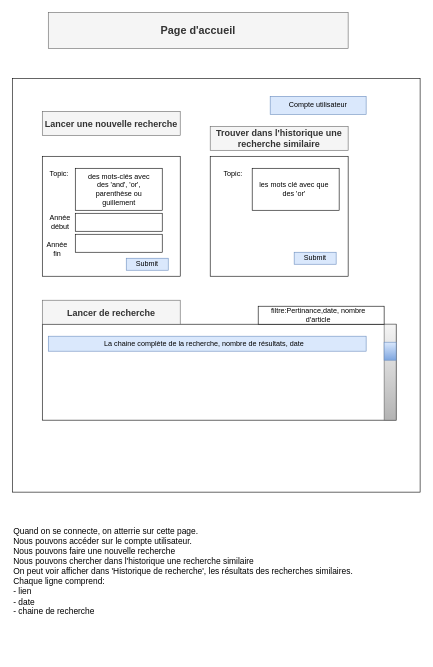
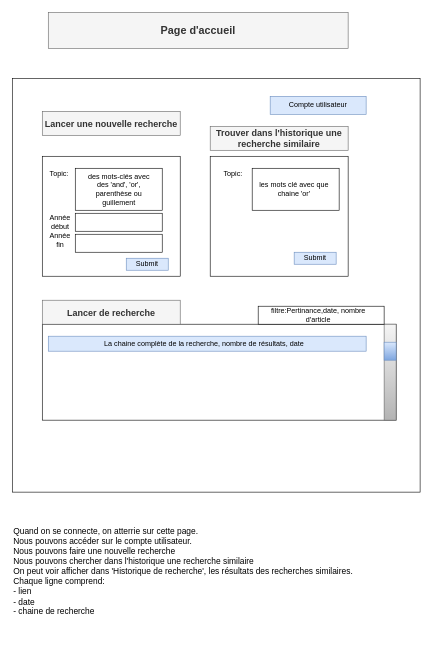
(294, 189) -> (294, 189)
(57, 249) -> (60, 240)
